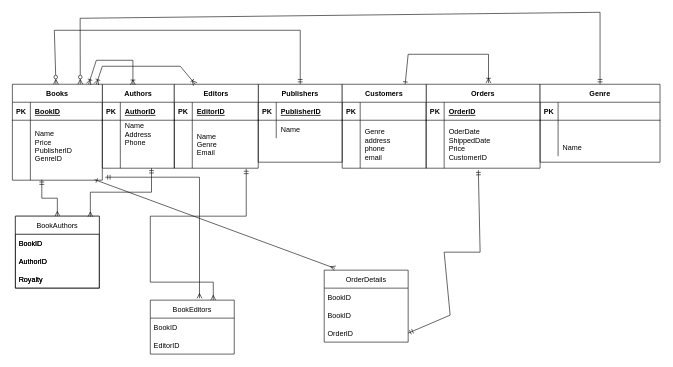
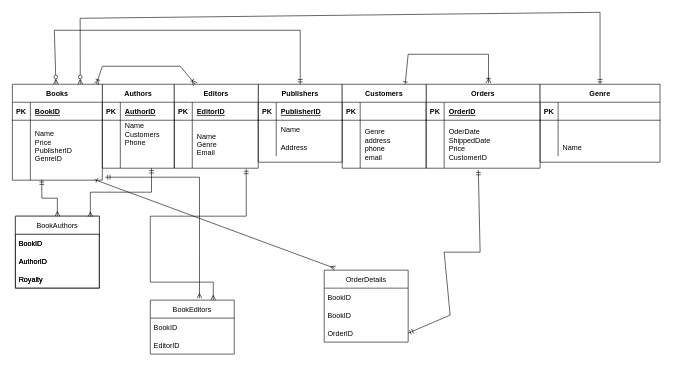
(102, 60) -> none
(133, 126) -> (133, 126)
none -> (309, 147)
